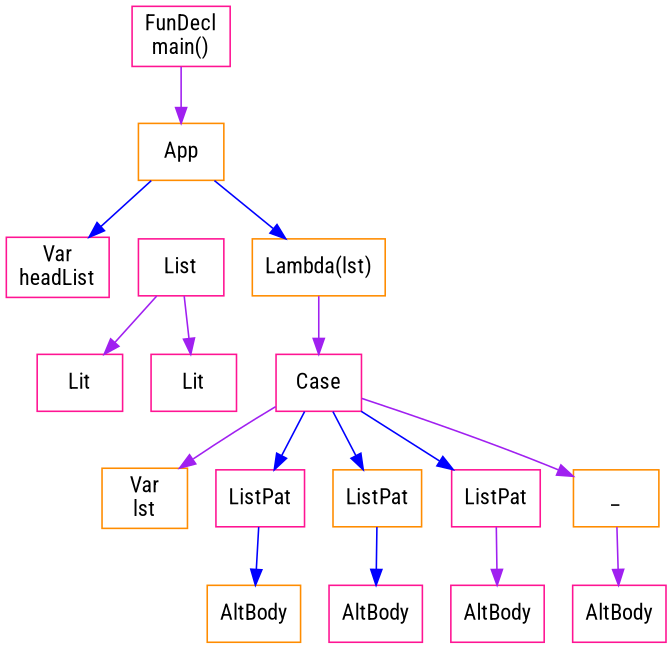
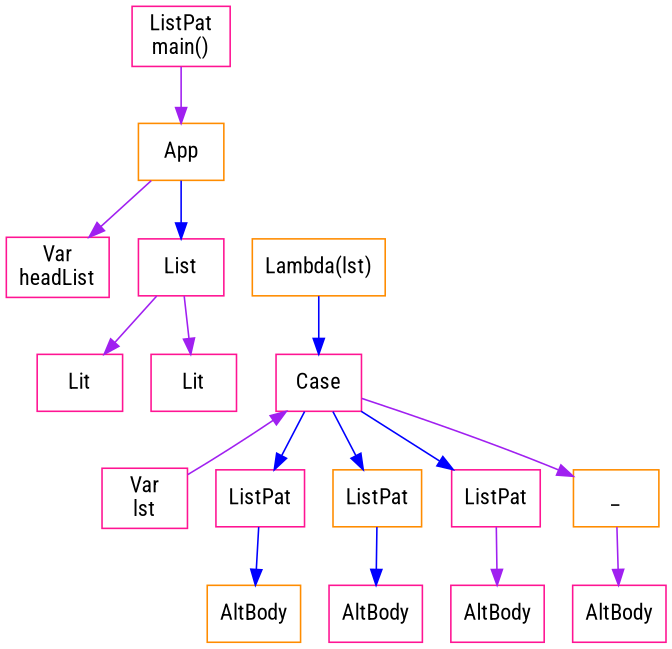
(181, 36) -> (181, 36)
(126, 204) -> (126, 204)
(244, 205) -> (181, 202)
(319, 317) -> (319, 317)
(234, 432) -> (231, 448)
(145, 498) -> (145, 498)
